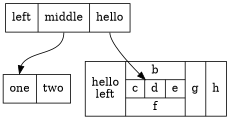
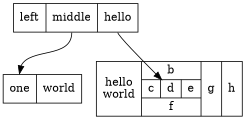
(54, 88) -> (59, 88)
(105, 94) -> (119, 94)
